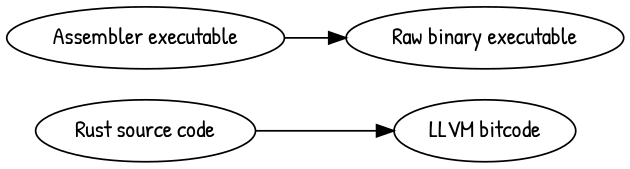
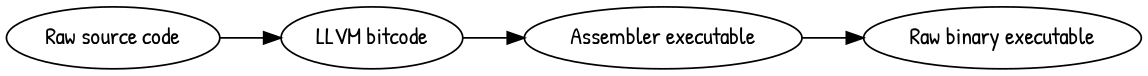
none -> (485, 38)
(146, 131) -> (113, 38)
